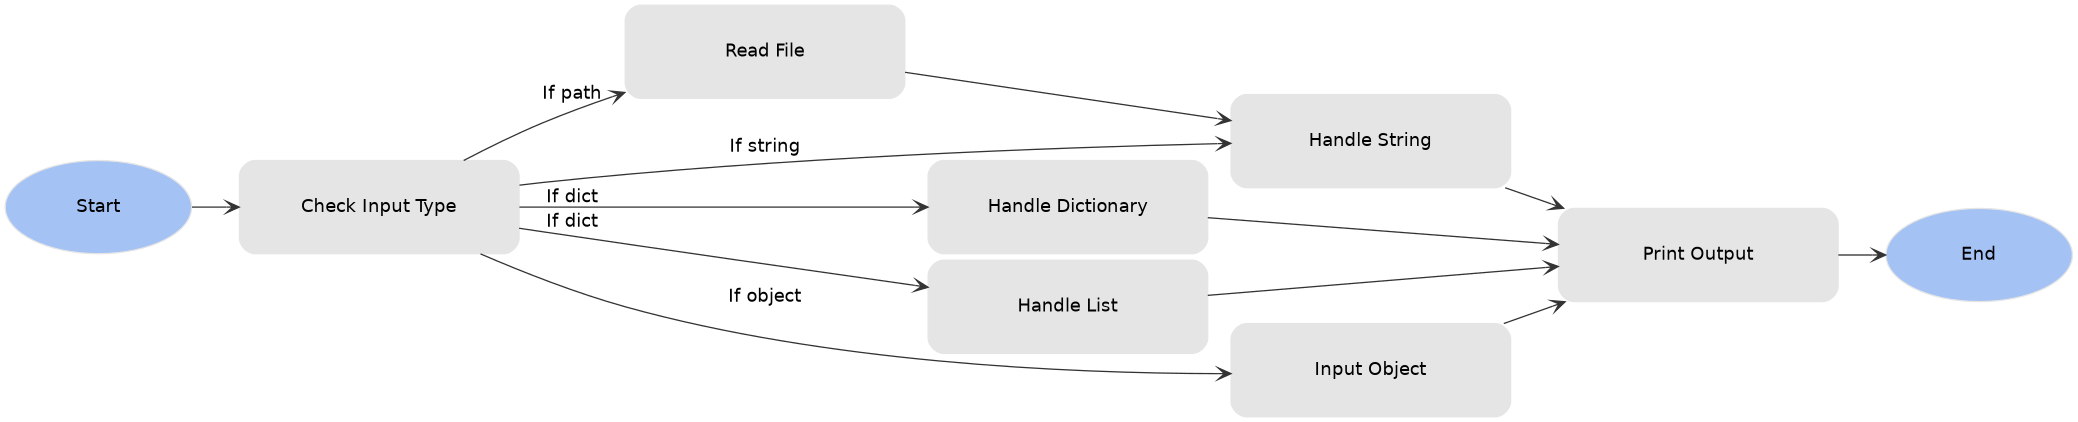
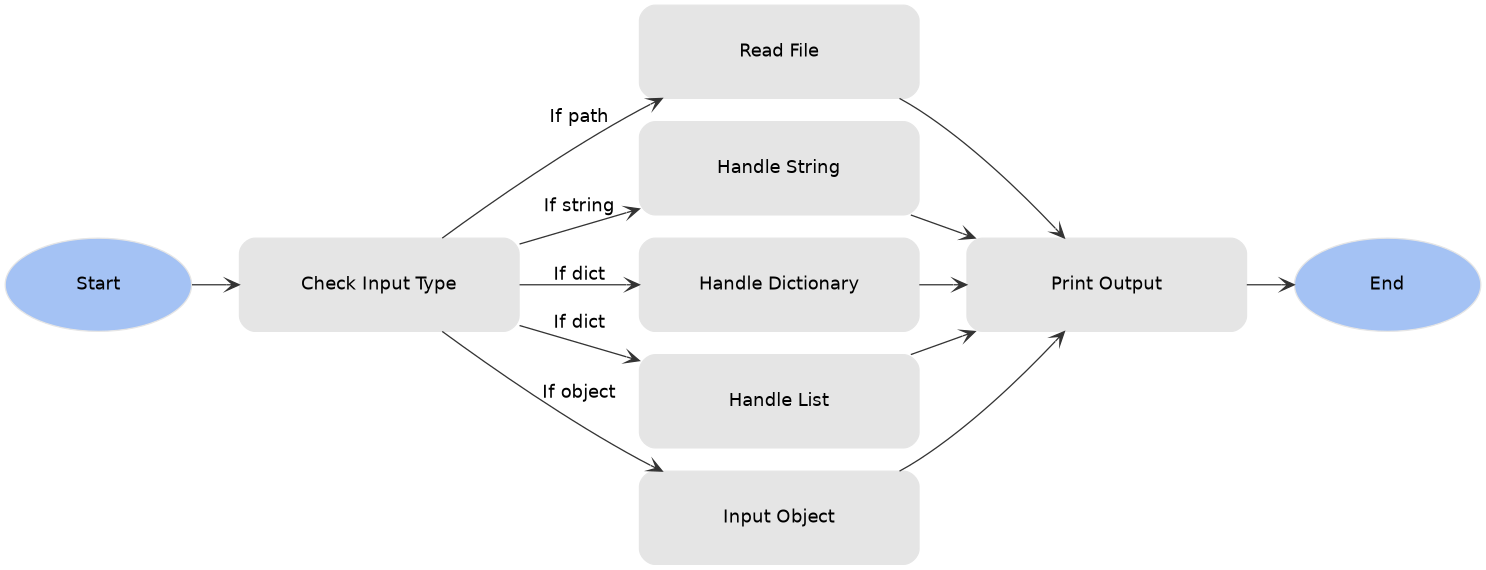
(1061, 95) -> (982, 158)
